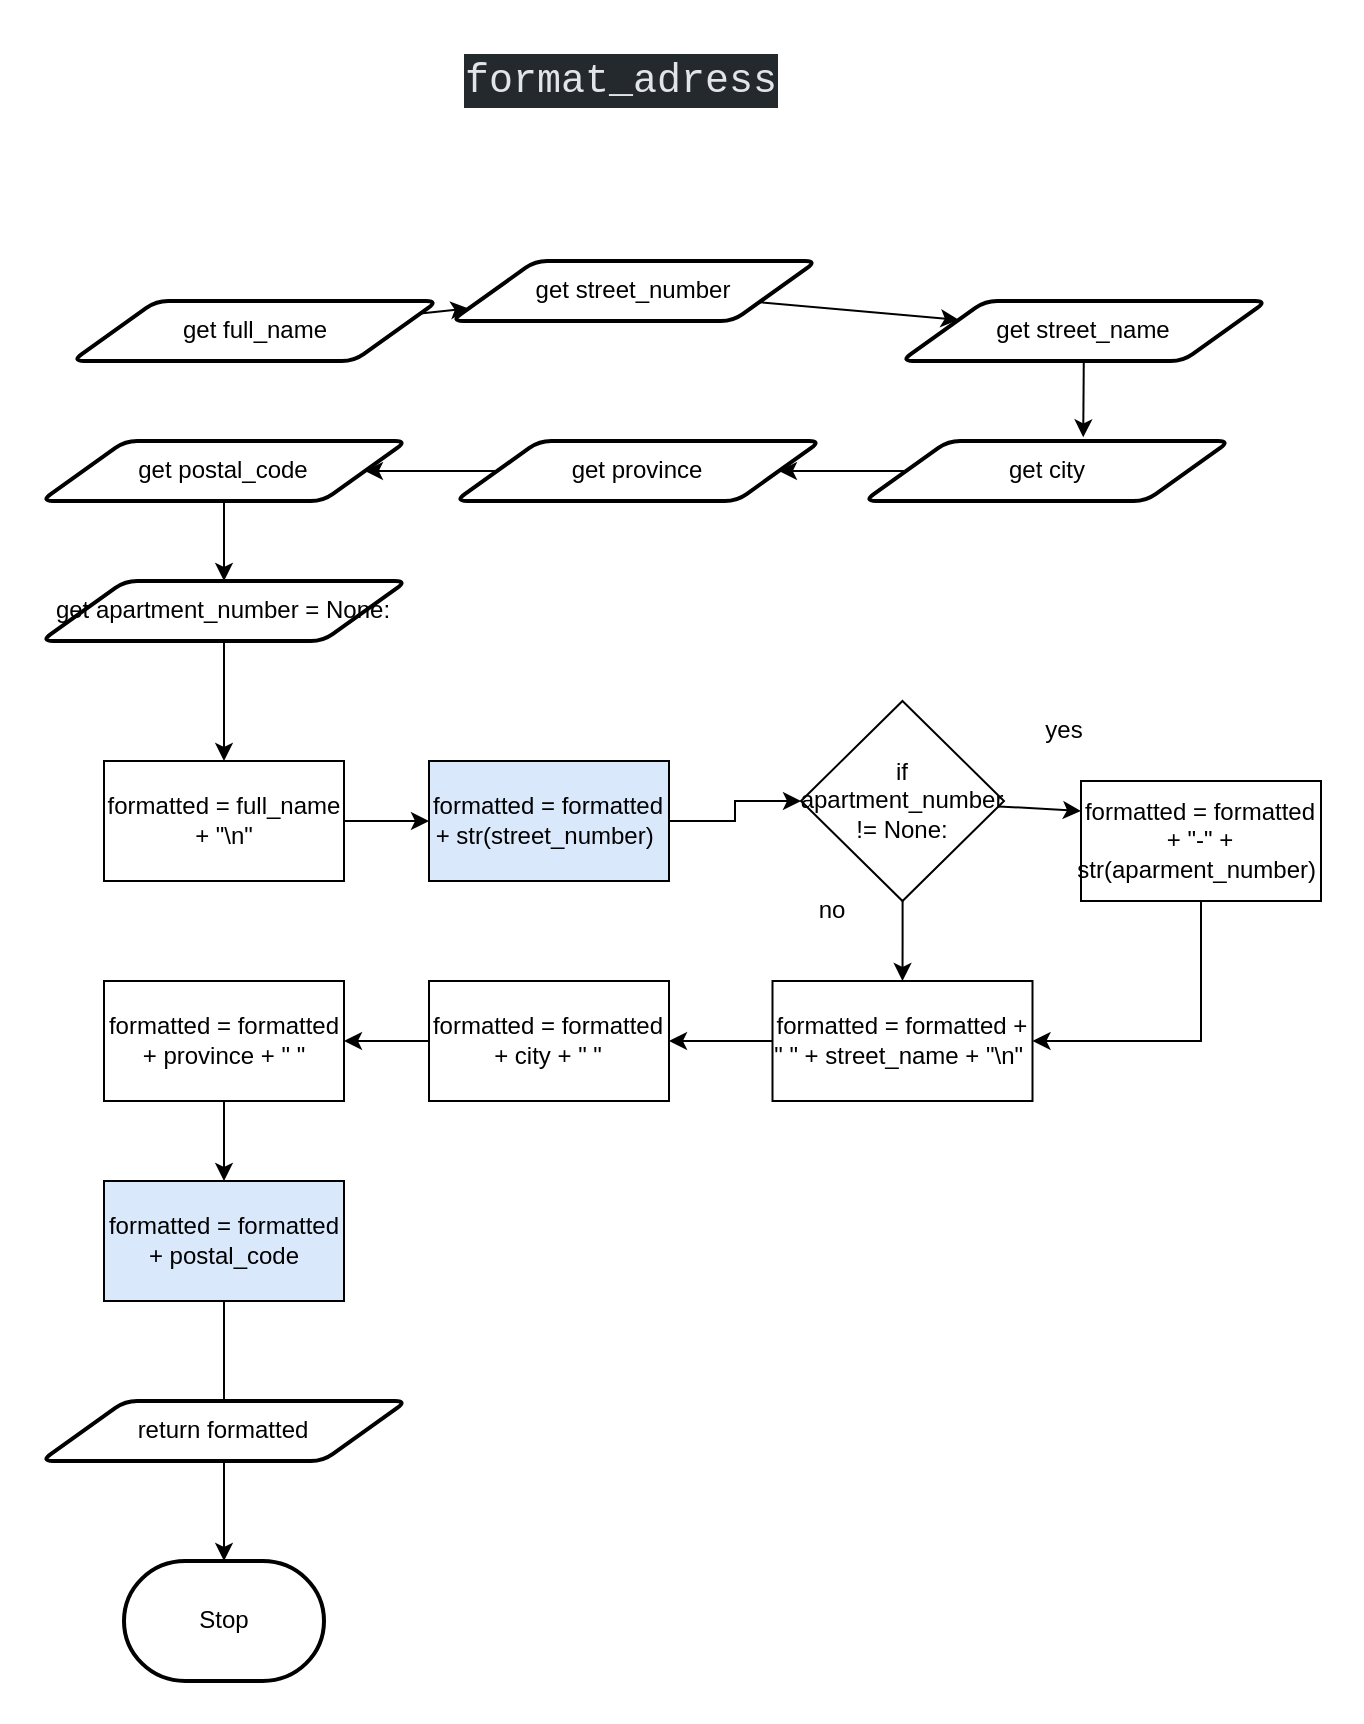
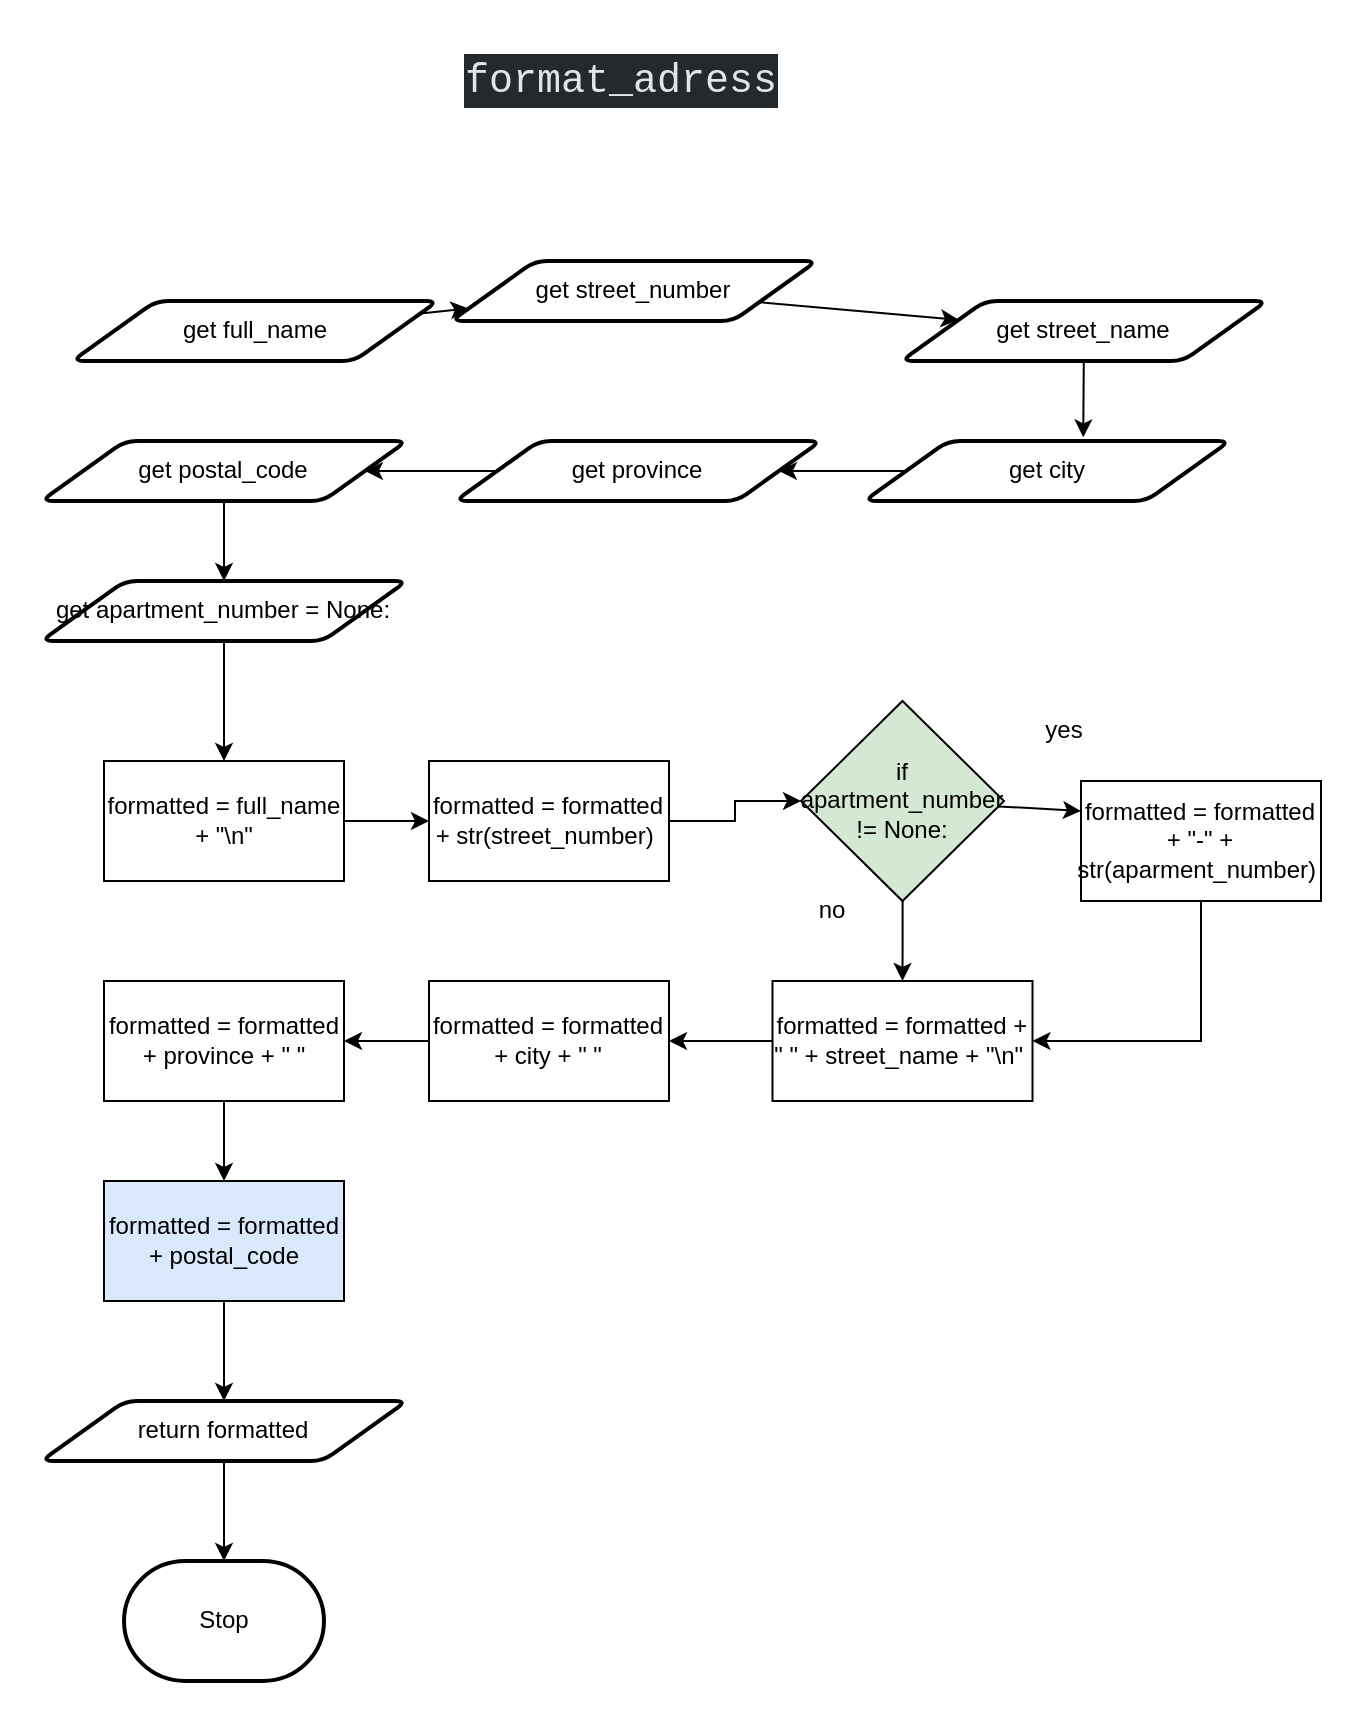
(903, 801) -> (903, 801)
(549, 821) -> (549, 821)
(224, 1391) -> (224, 1386)
